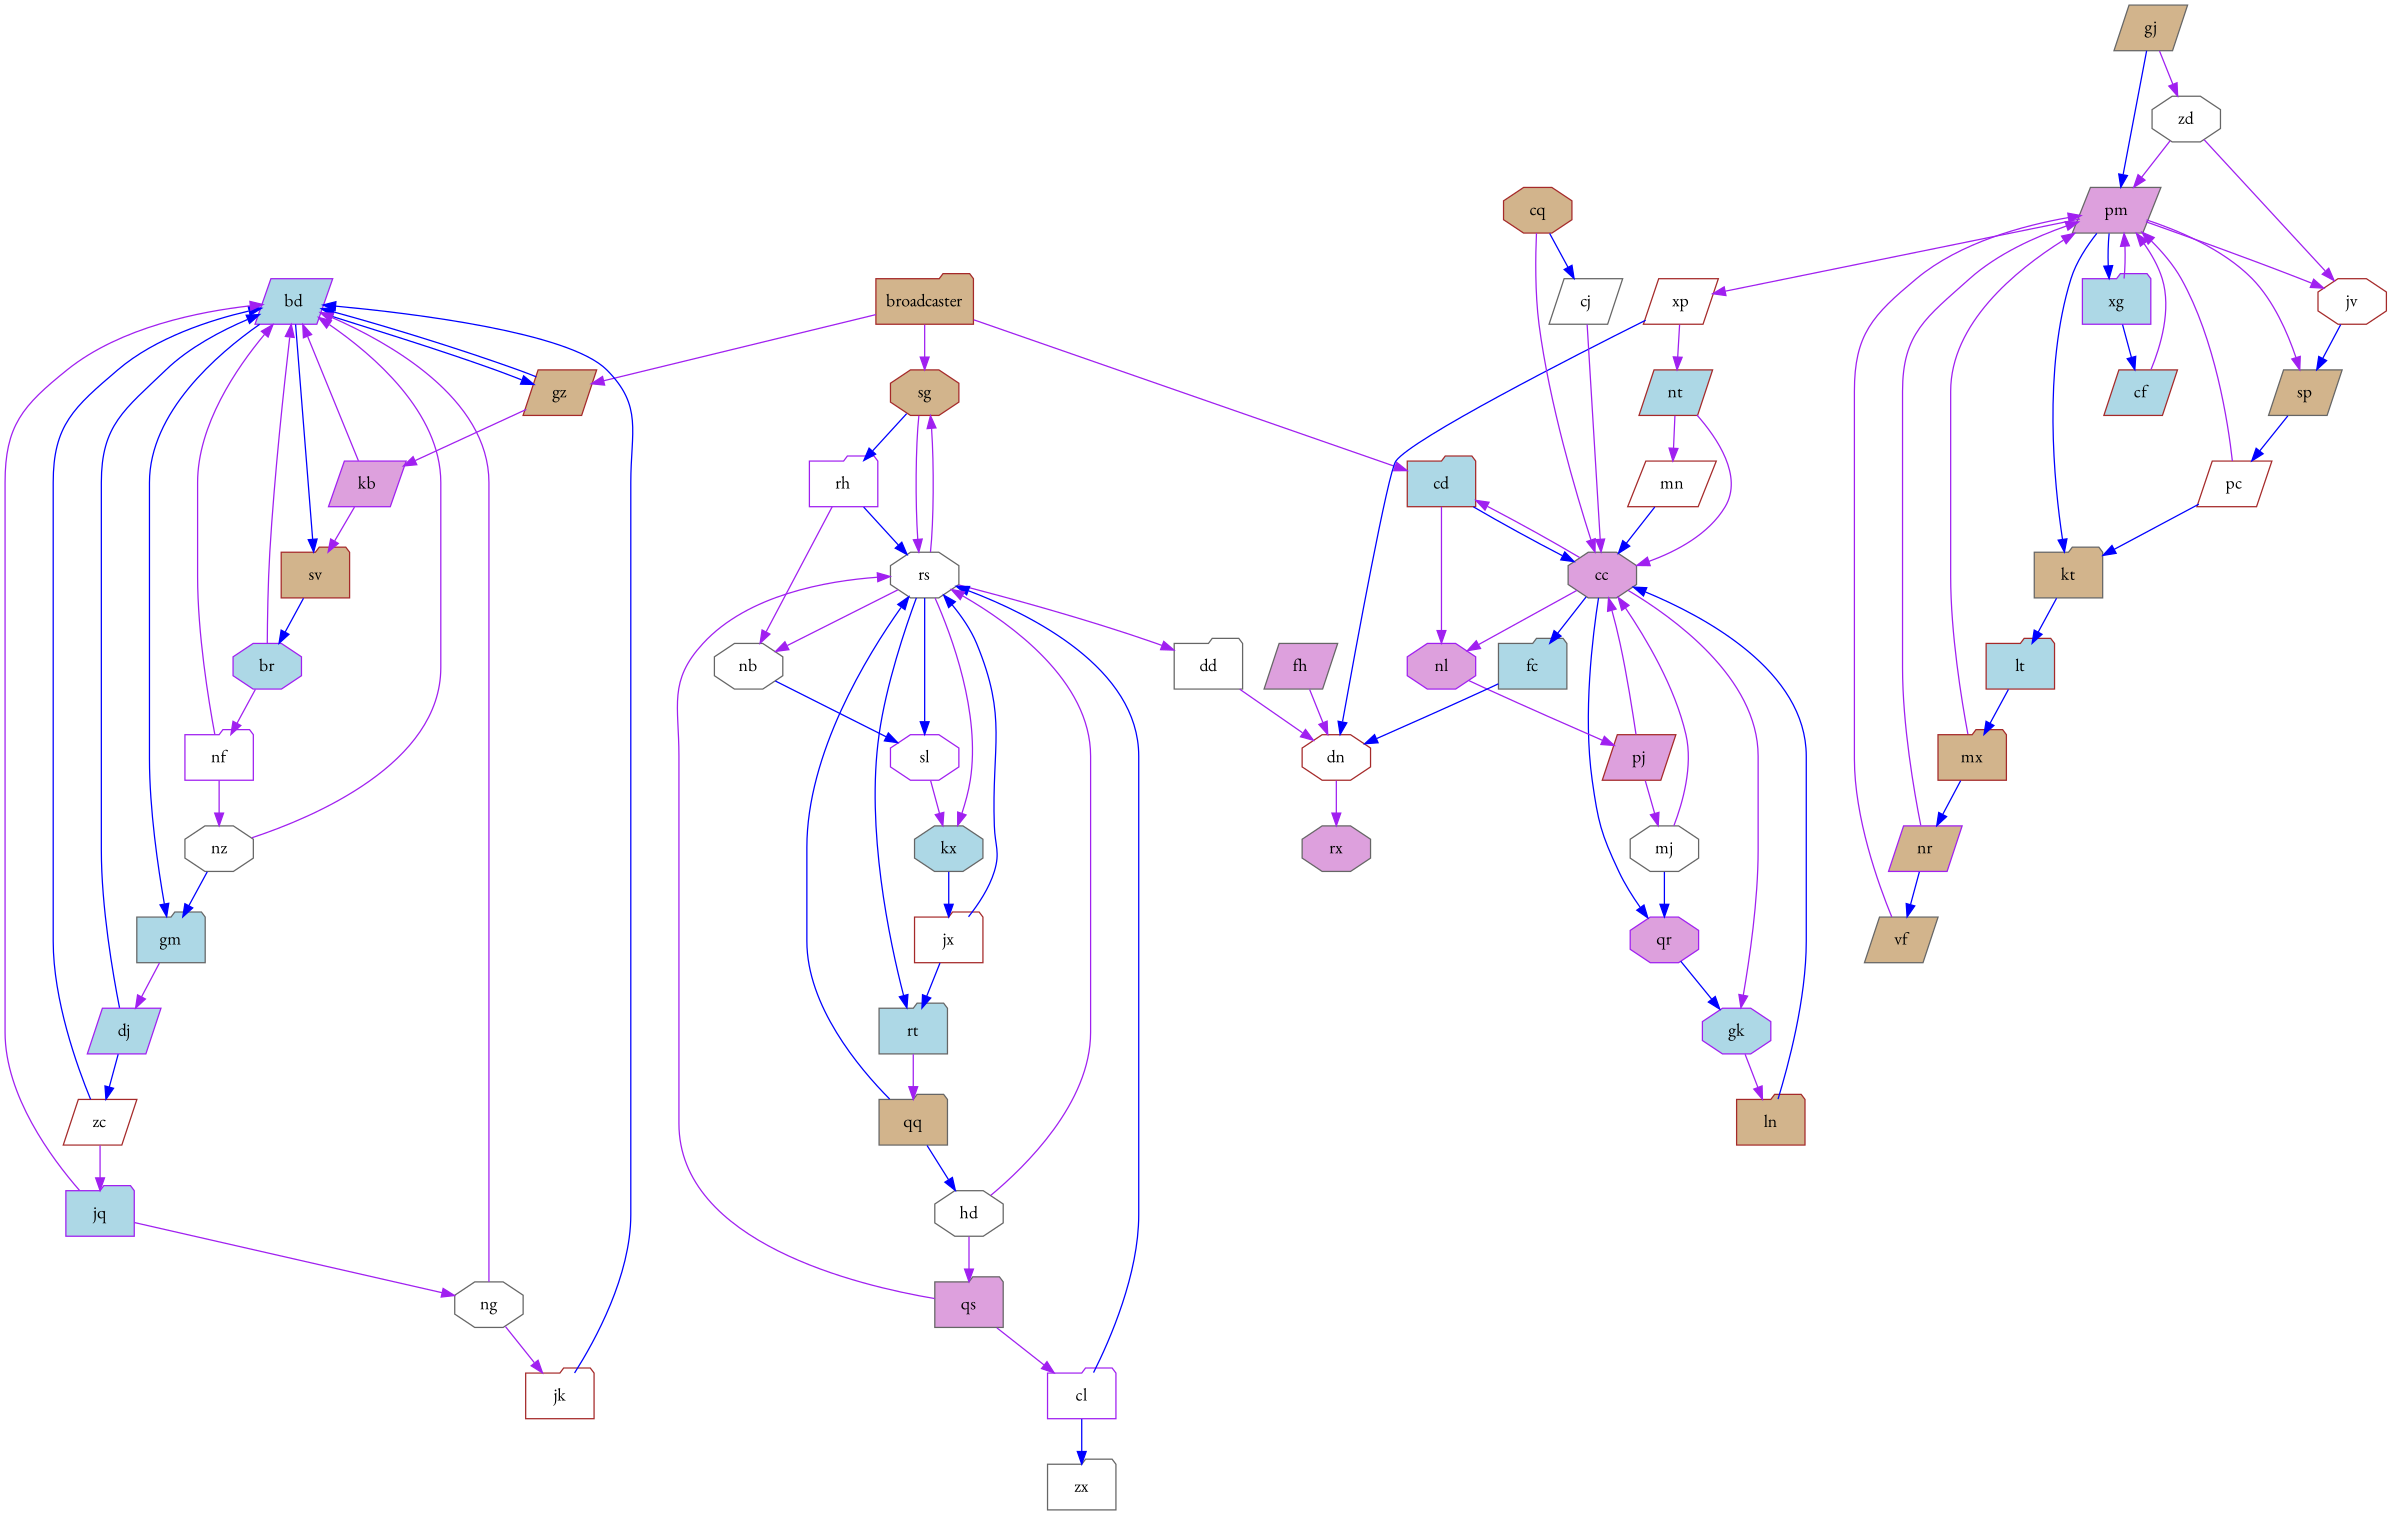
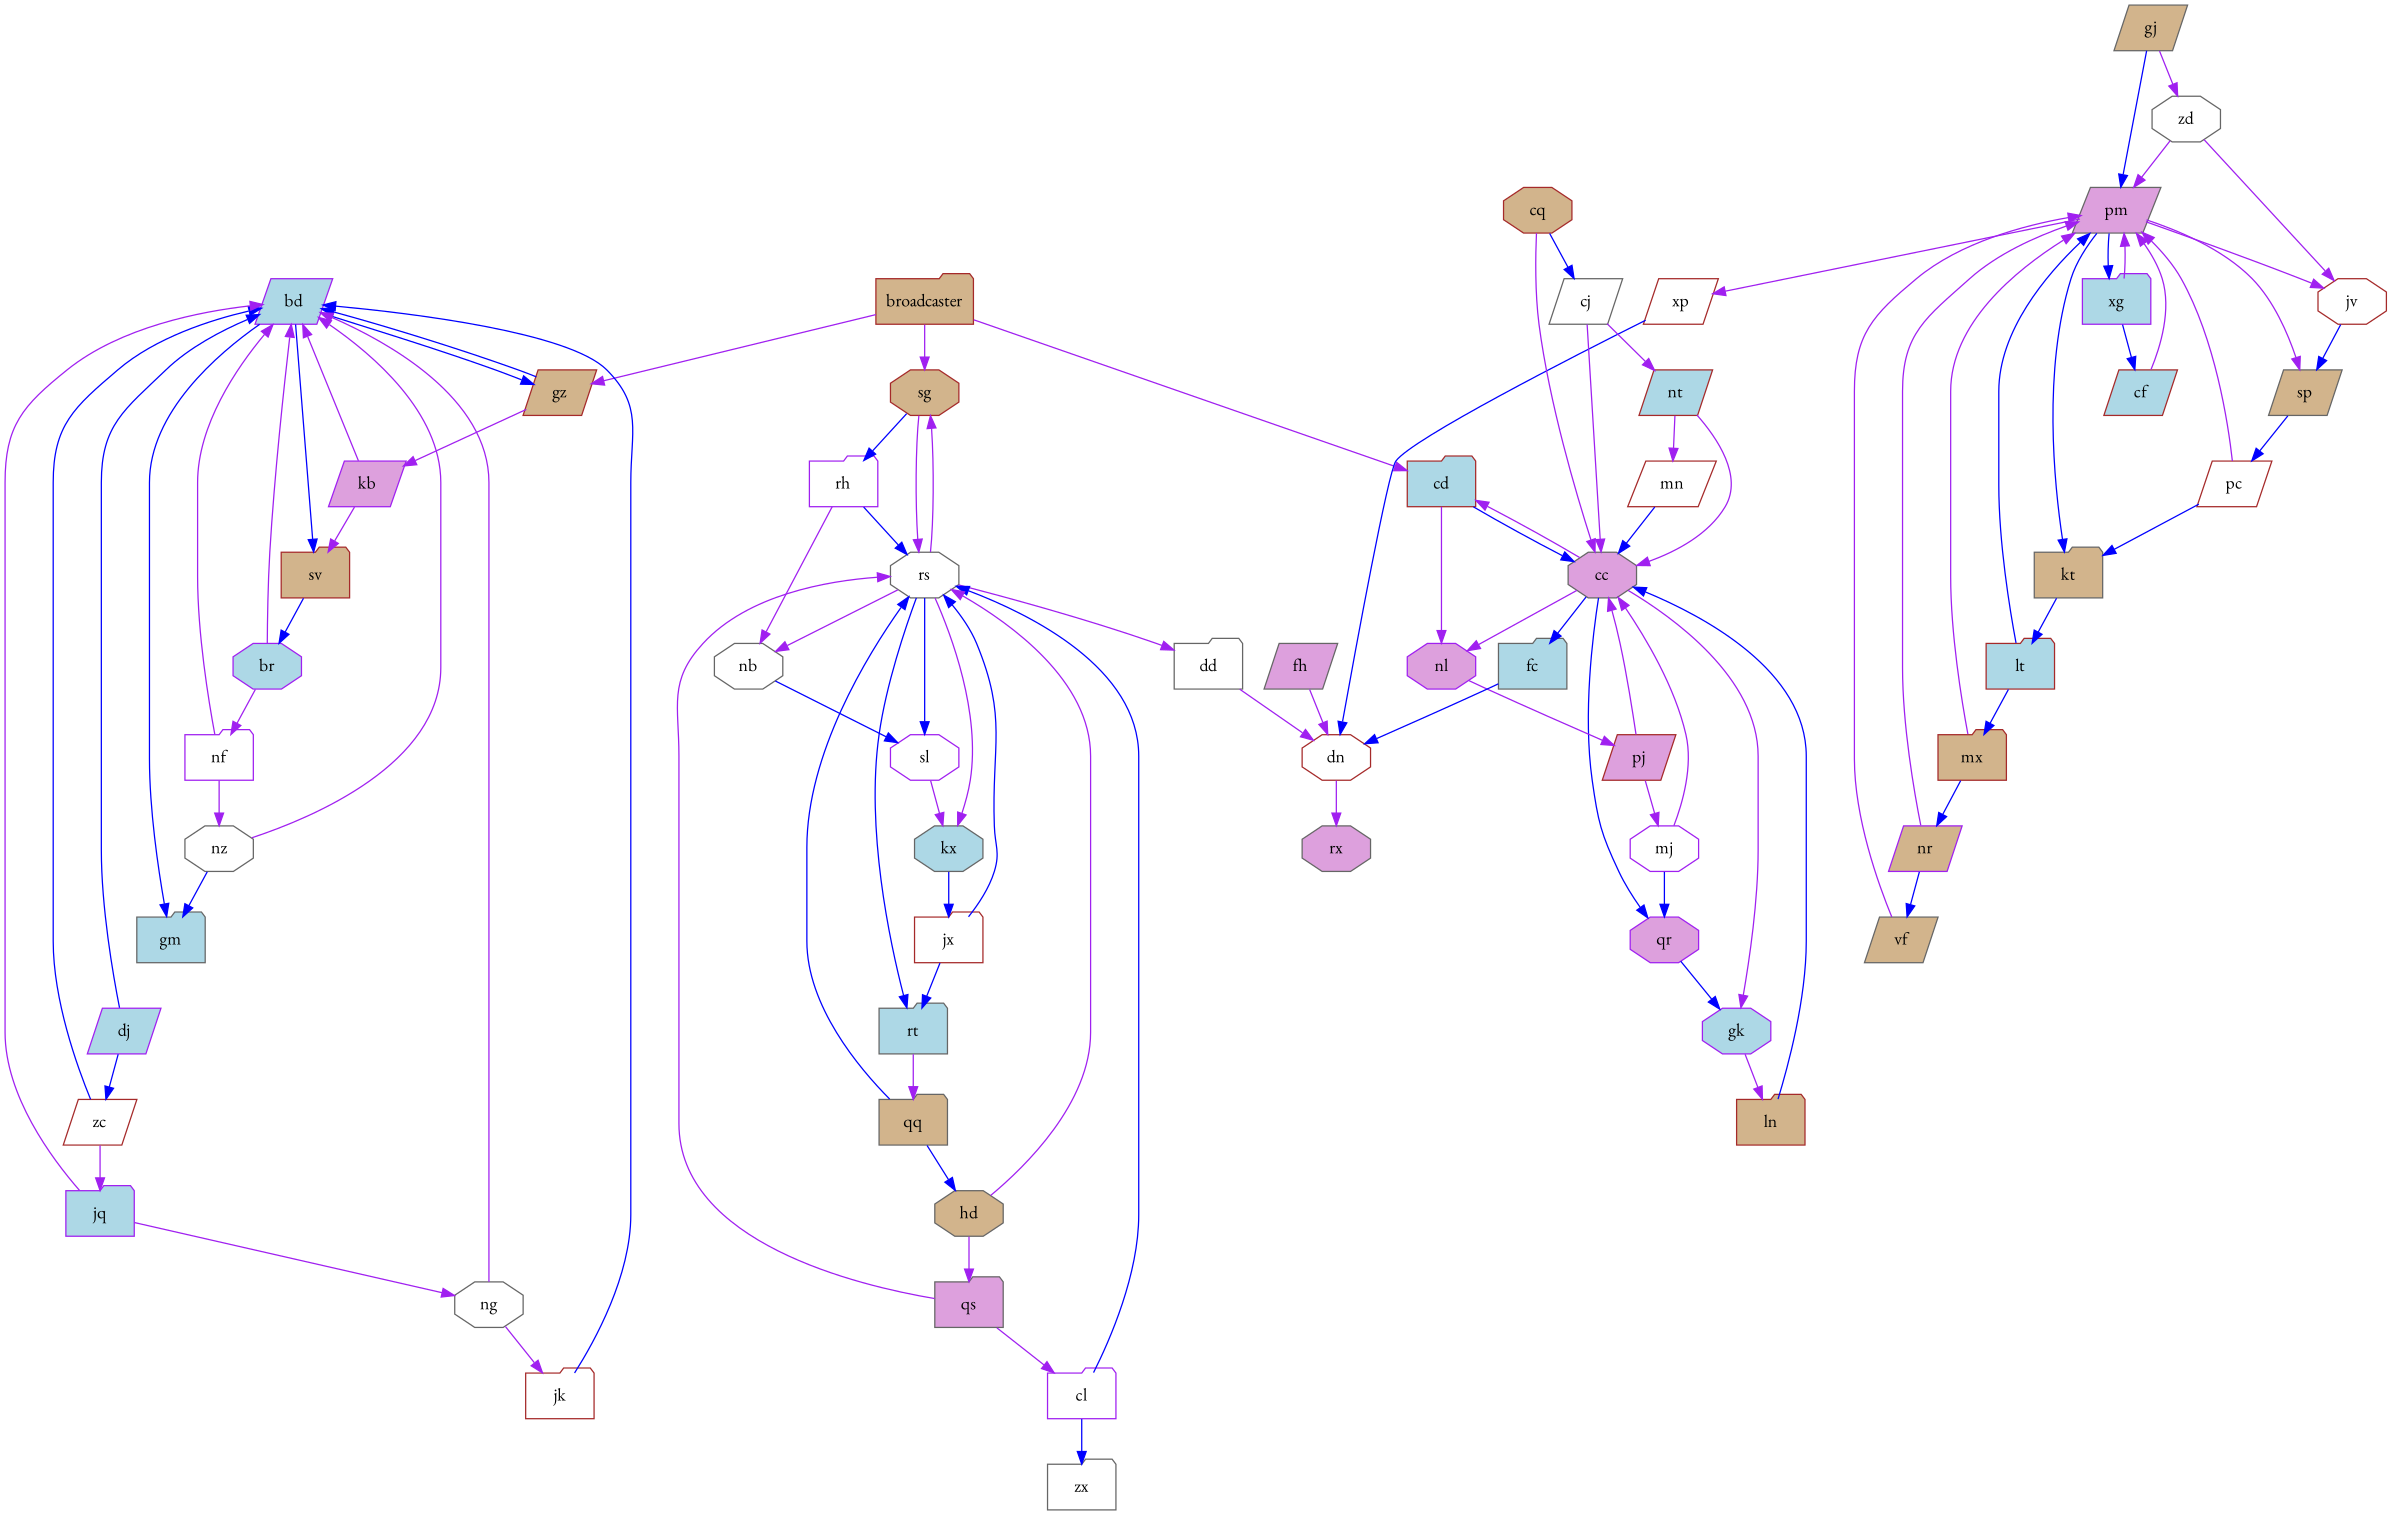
(1679, 341) -> (1626, 343)
none -> (1999, 430)
(1664, 849) -> (1664, 849)
(150, 980) -> none
(969, 1213) -> (969, 1213)
